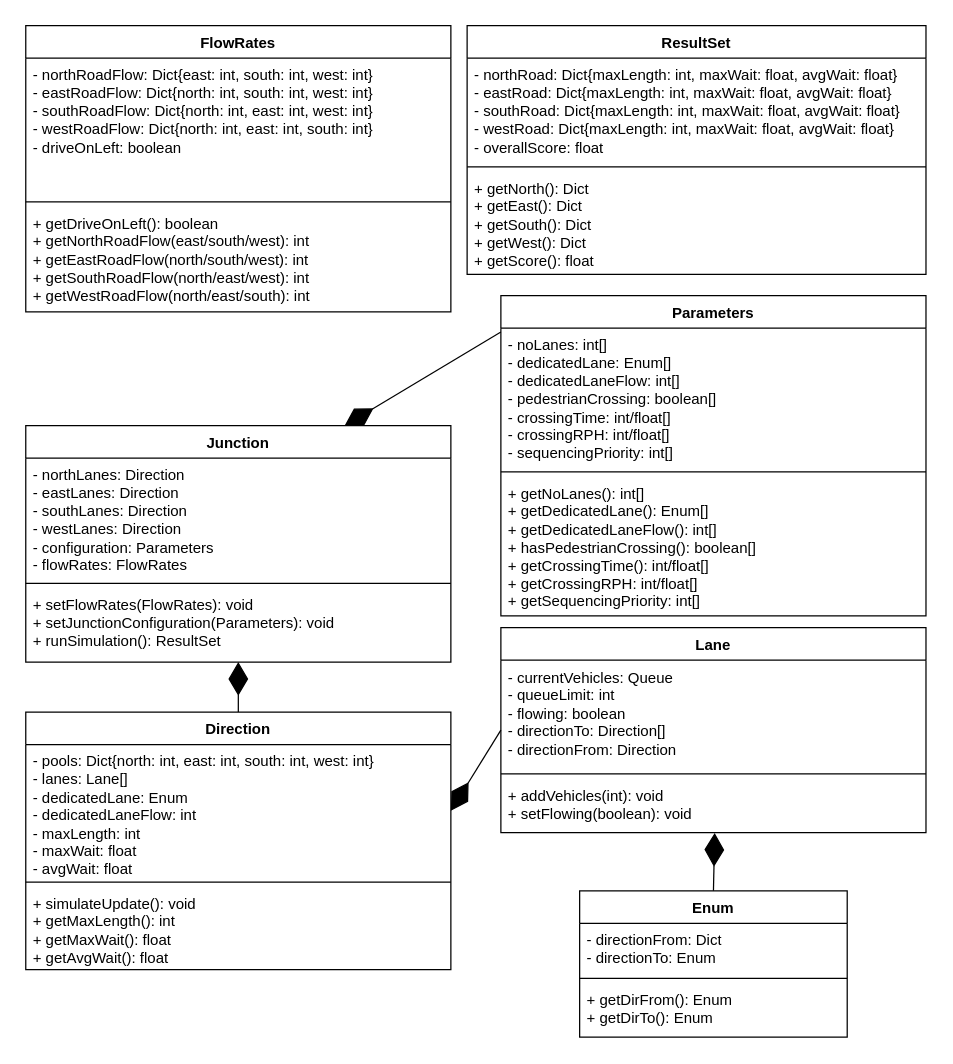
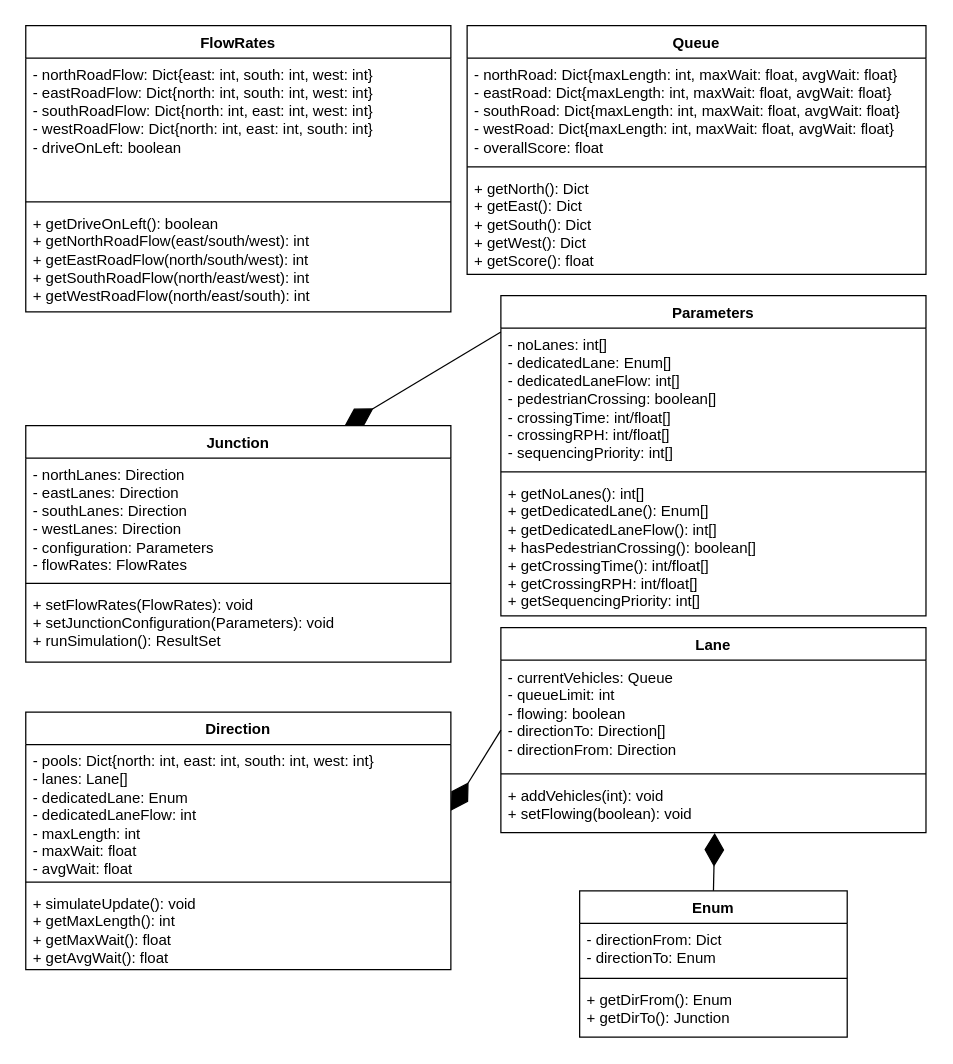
(696, 43) -> (696, 43)
(238, 704) -> none
(663, 1010) -> (670, 1010)
